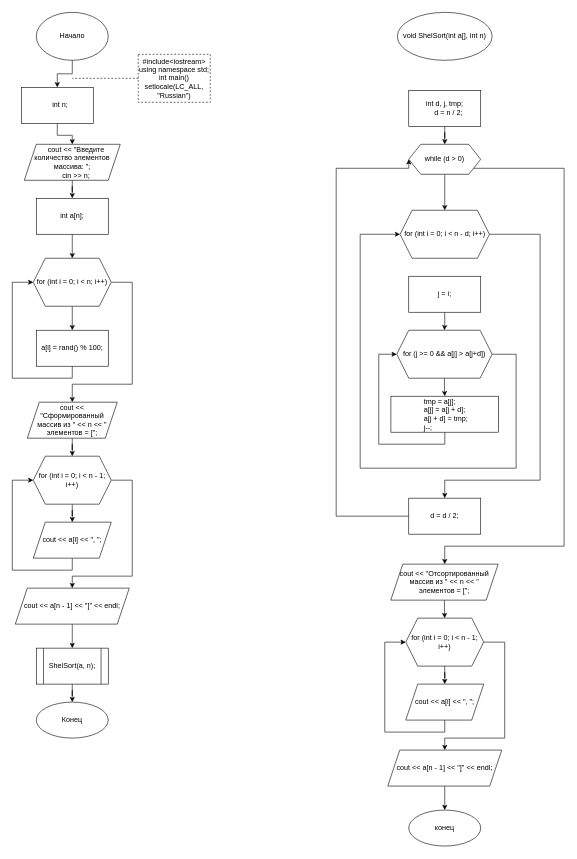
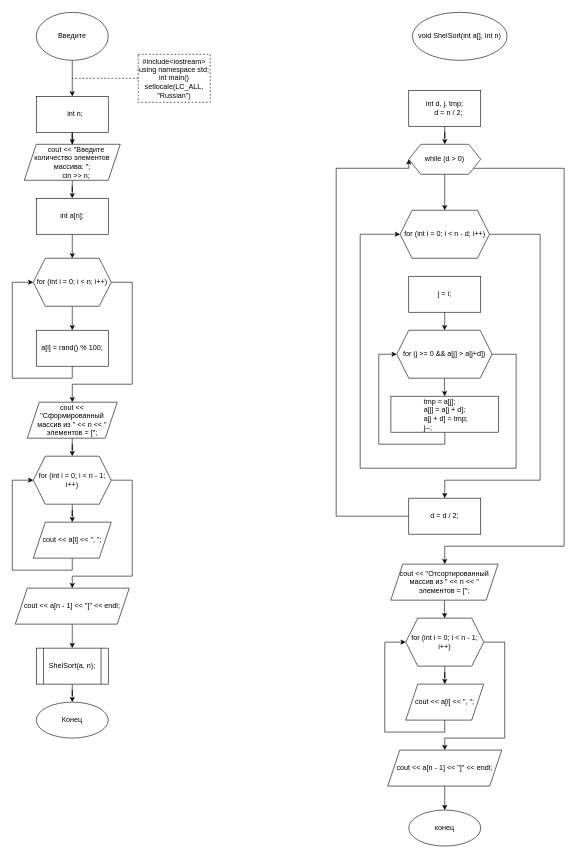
(72, 36) -> (72, 36)
(445, 36) -> (460, 36)
(57, 105) -> (72, 114)
